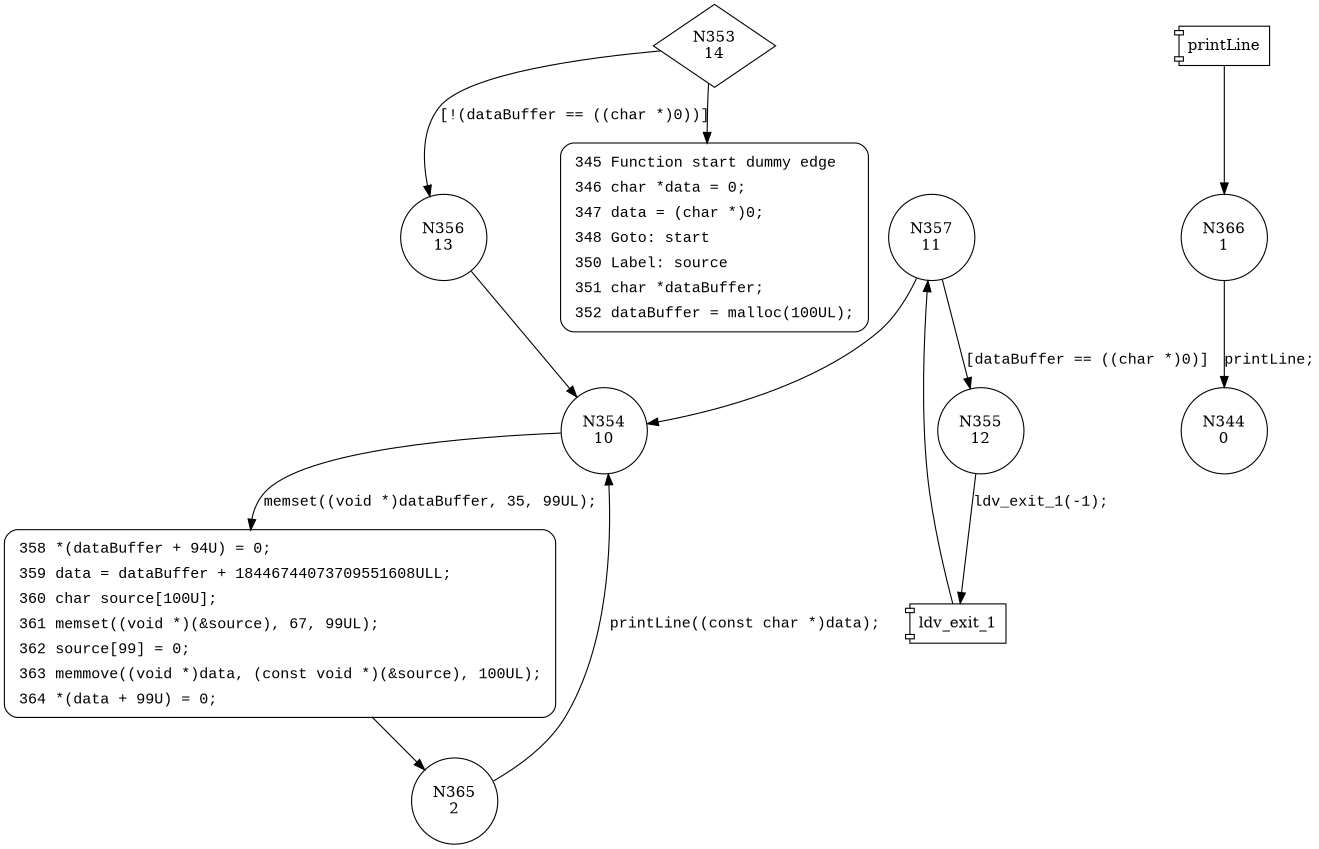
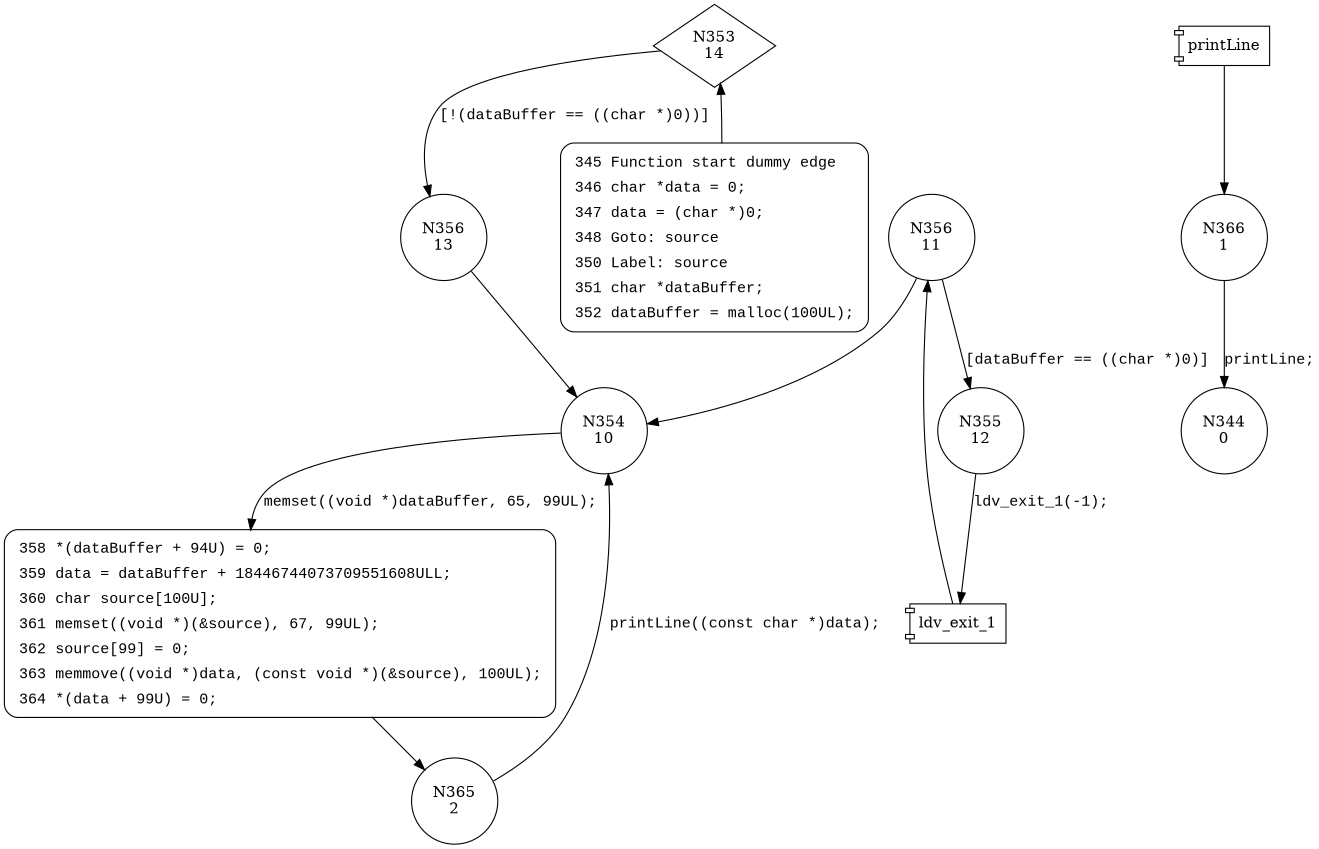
(708, 108) -> (722, 119)
(660, 237) -> (665, 237)
(932, 237) -> (932, 237)
(431, 502) -> (431, 502)
